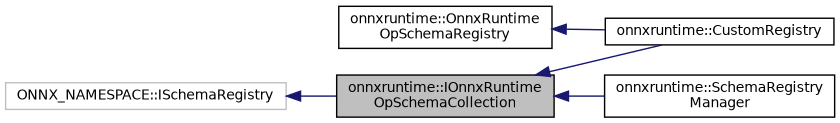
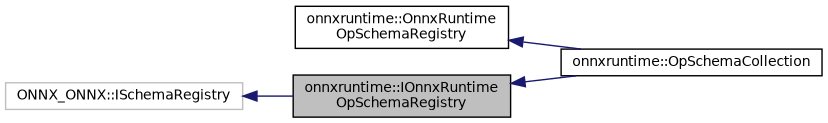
(720, 32) -> (692, 62)
(146, 96) -> (124, 96)
(445, 96) -> (402, 96)
(720, 96) -> none
